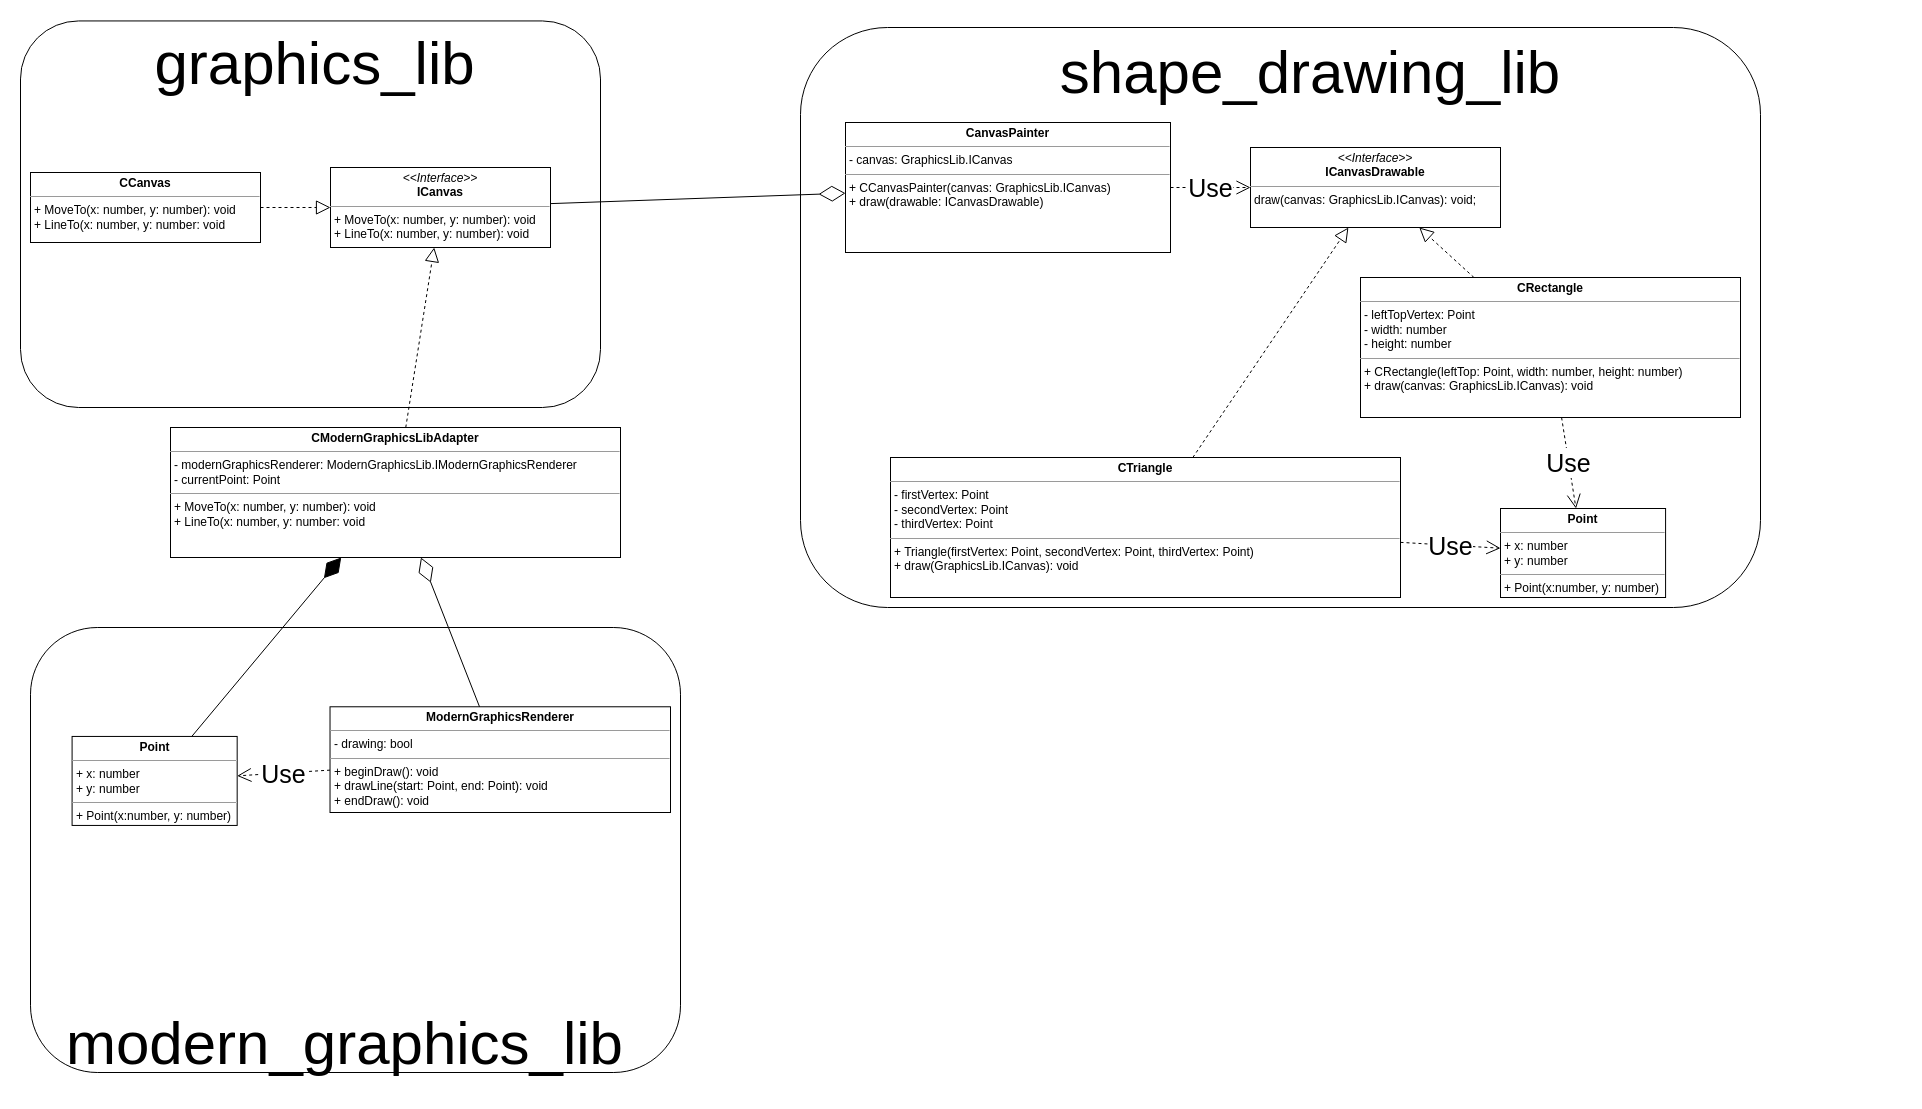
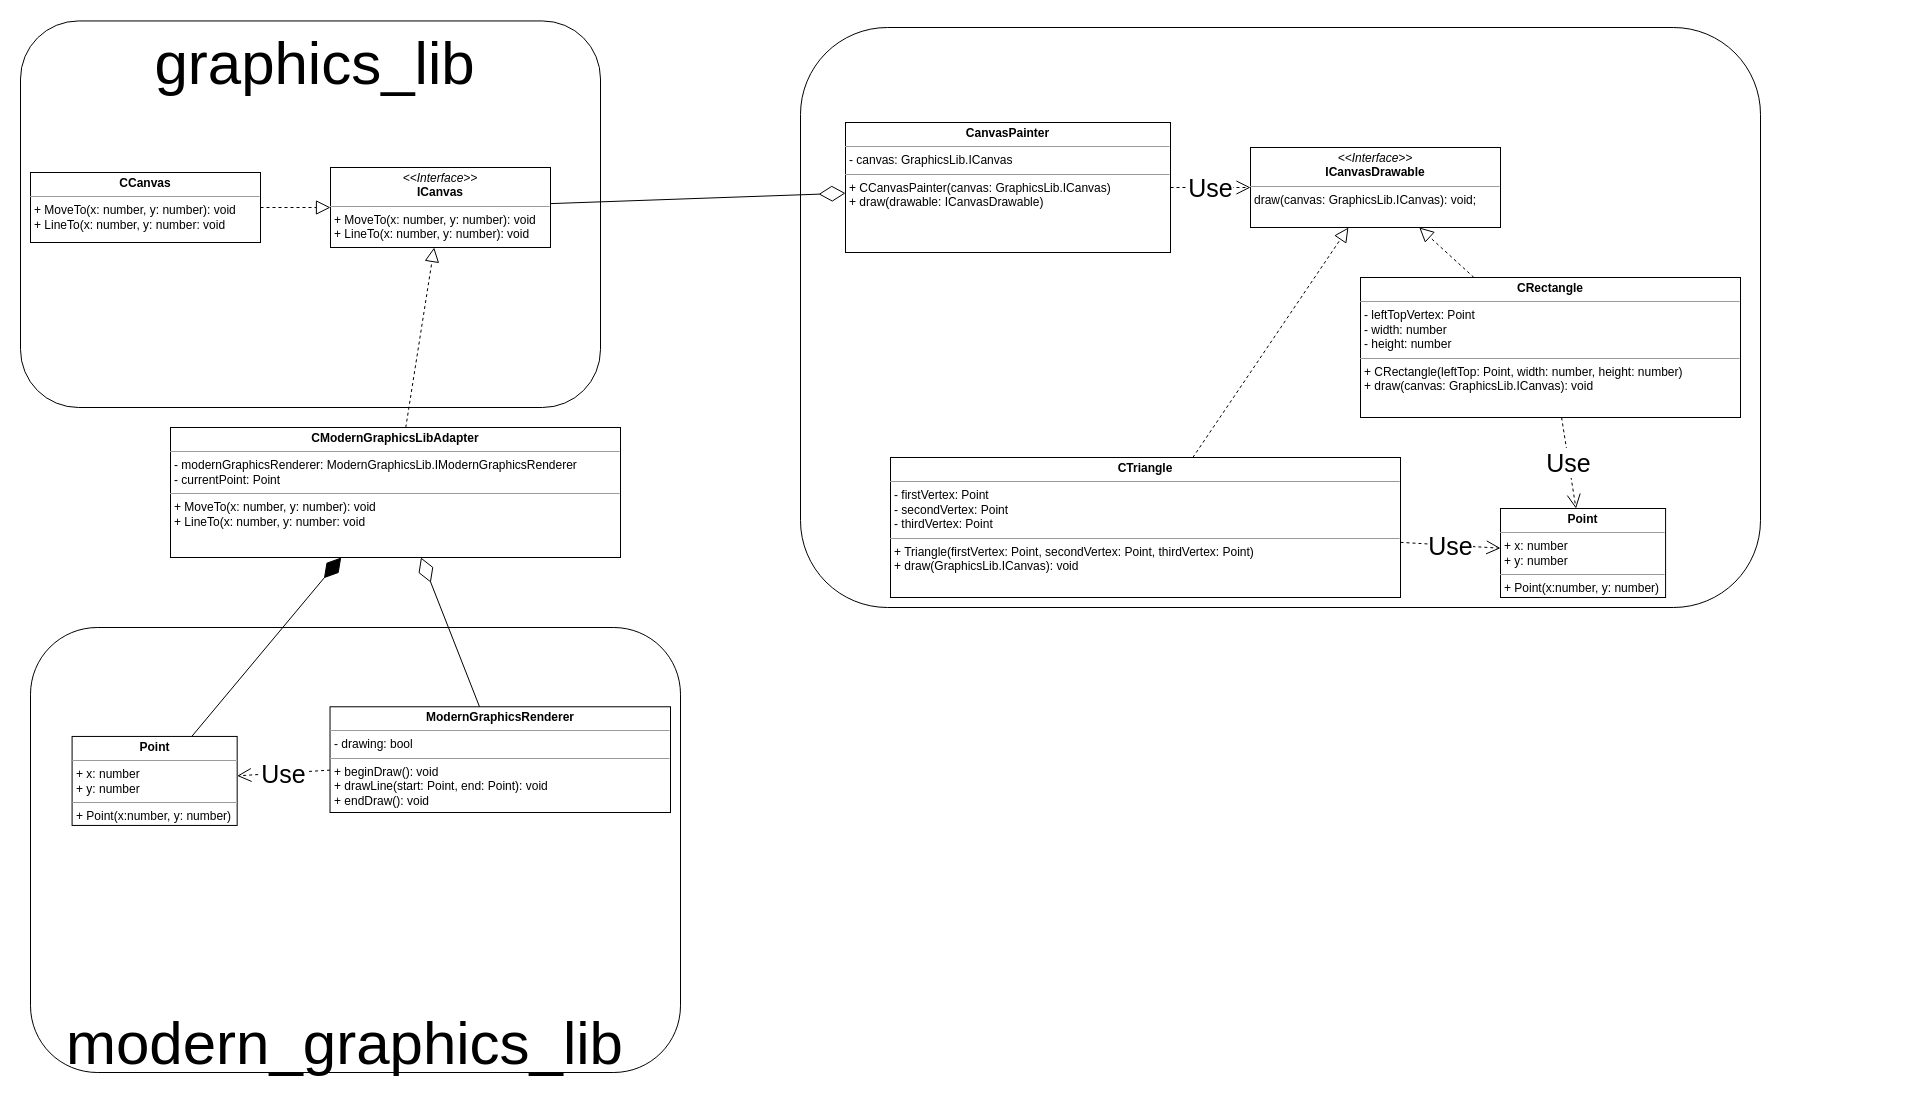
(1311, 73) -> none
